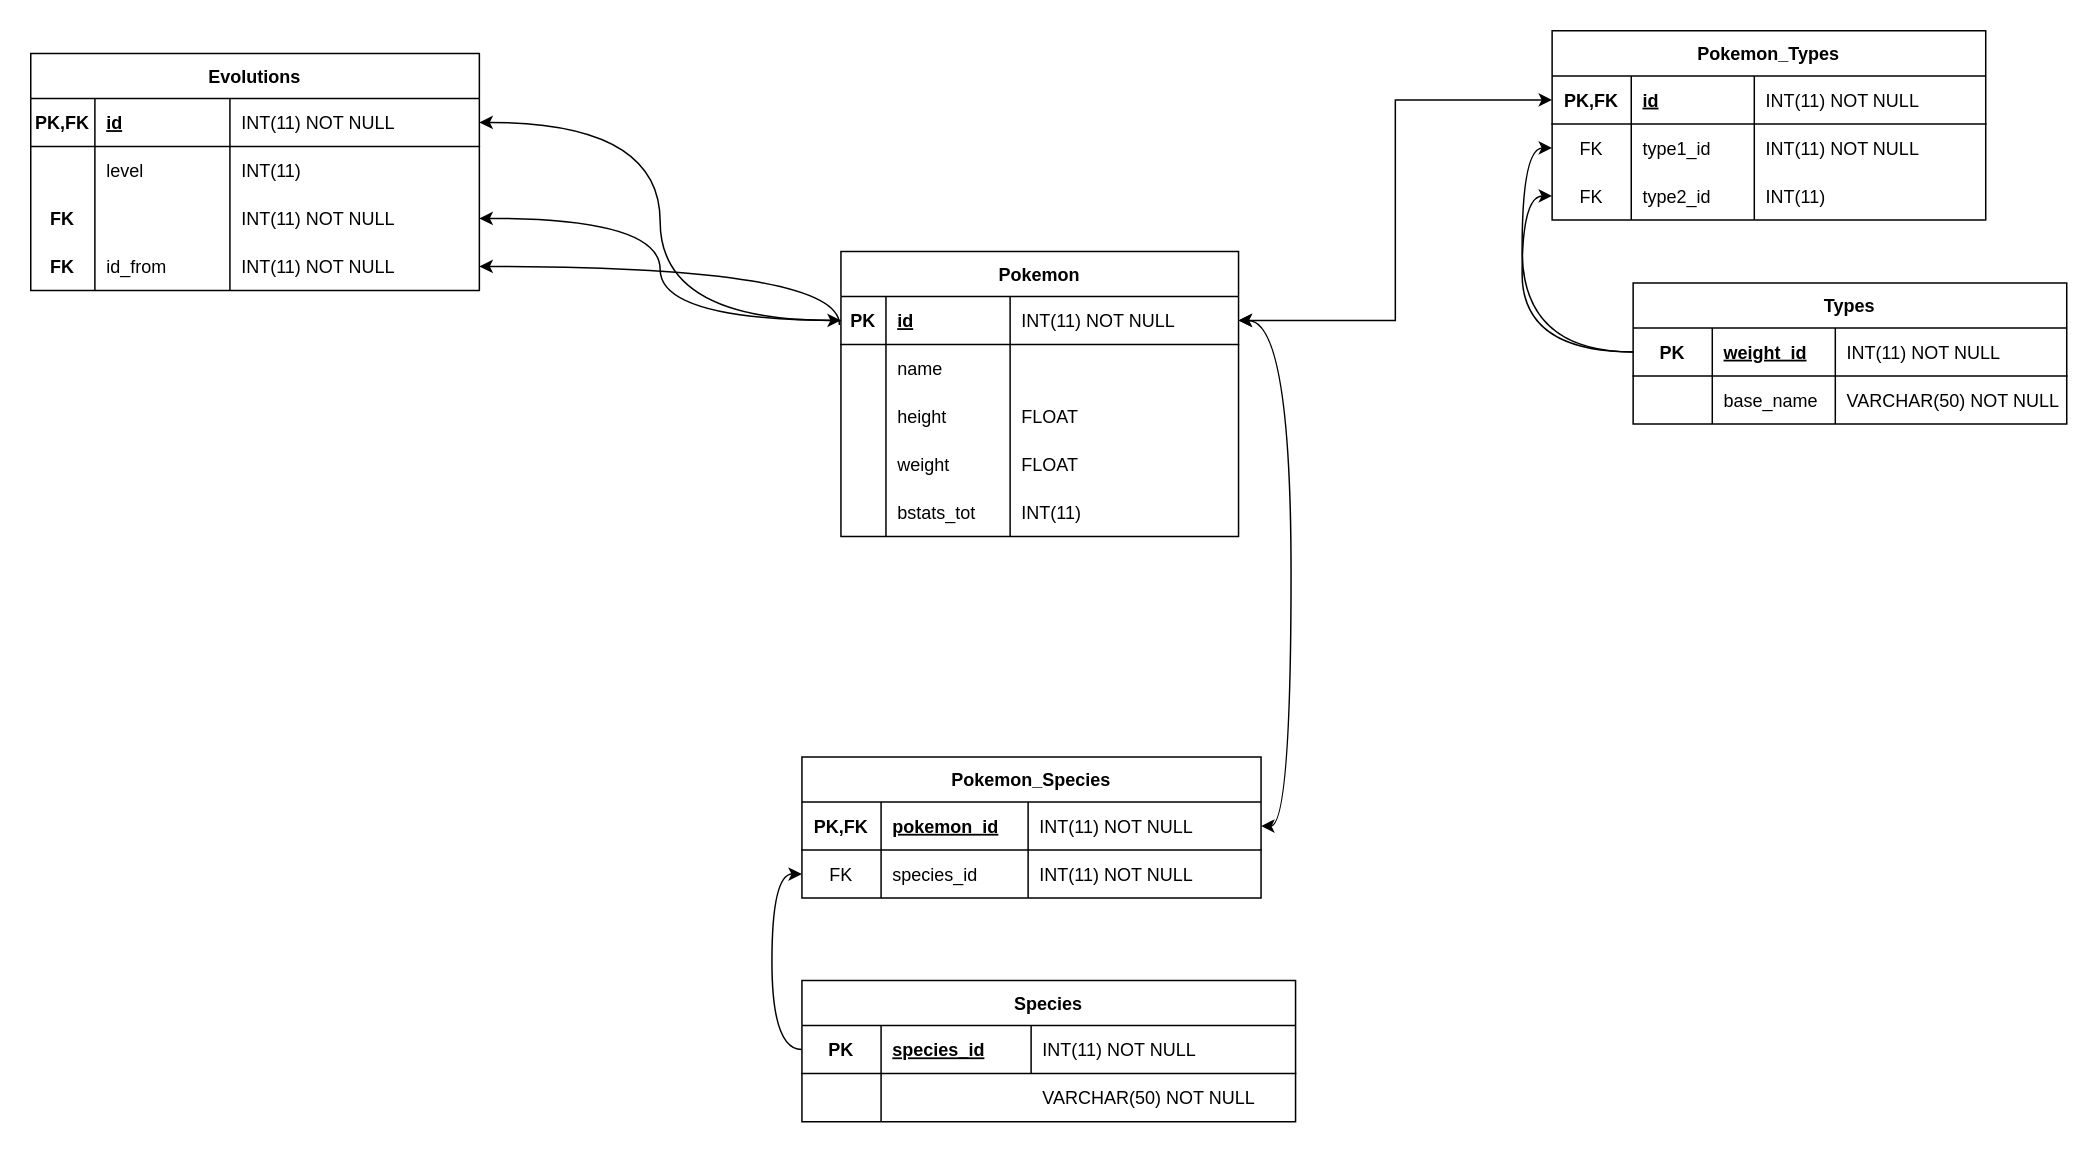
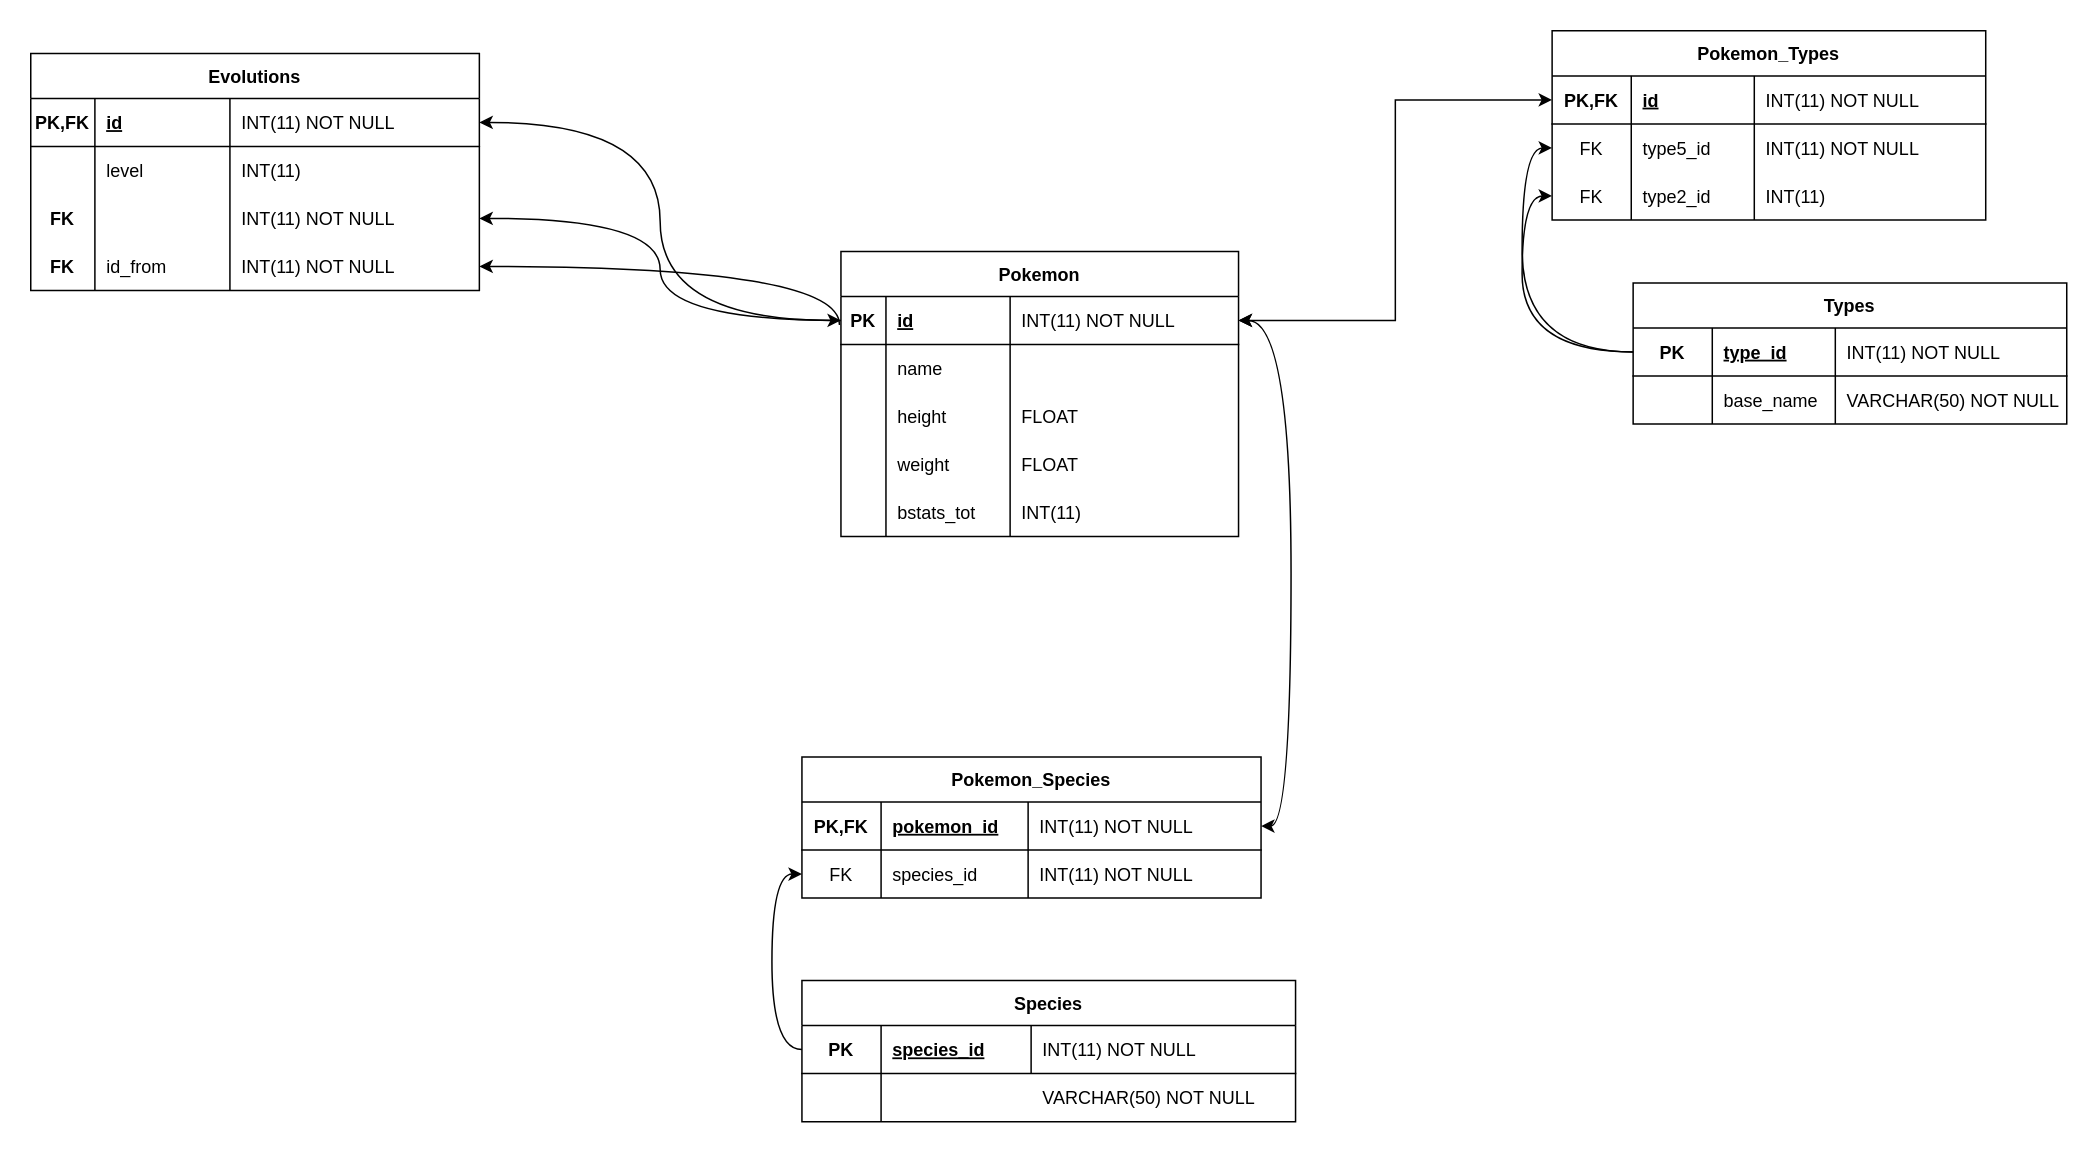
(1680, 149) -> (1680, 149)
(1764, 353) -> (1756, 353)
